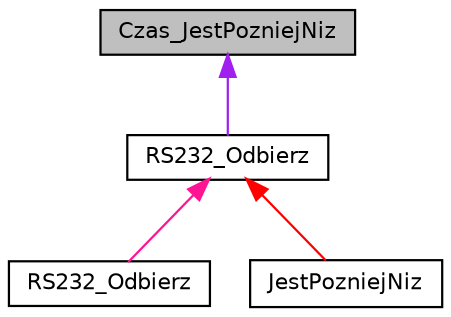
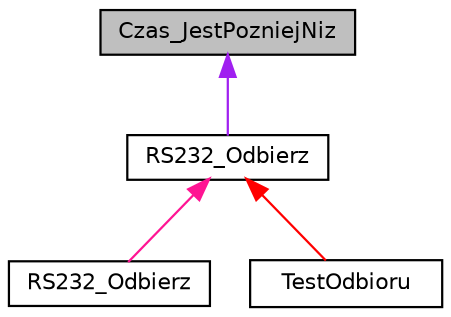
(346, 284) -> (346, 284)
